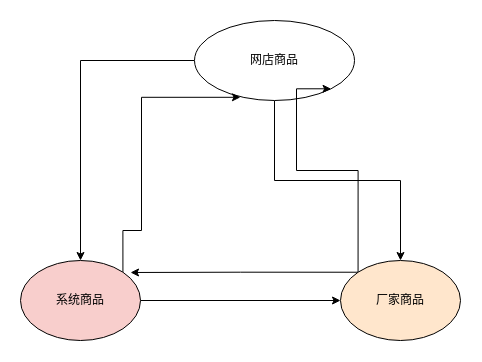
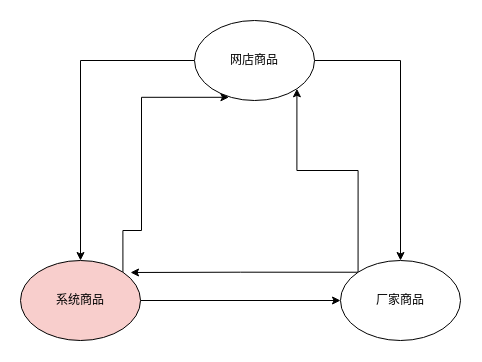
(275, 61) -> (255, 61)
(401, 301) -> (401, 301)
